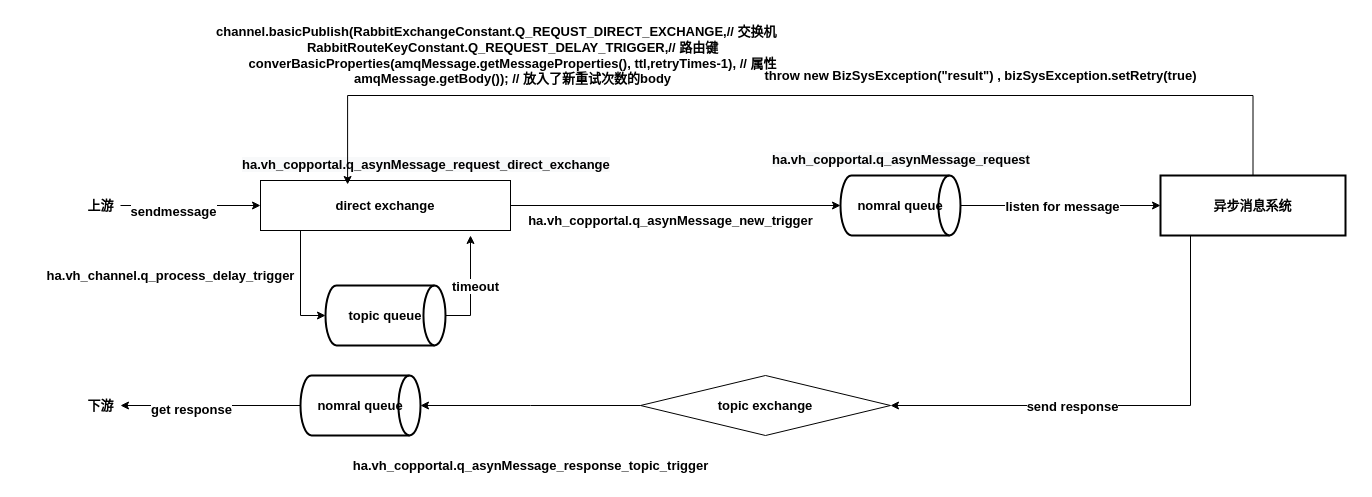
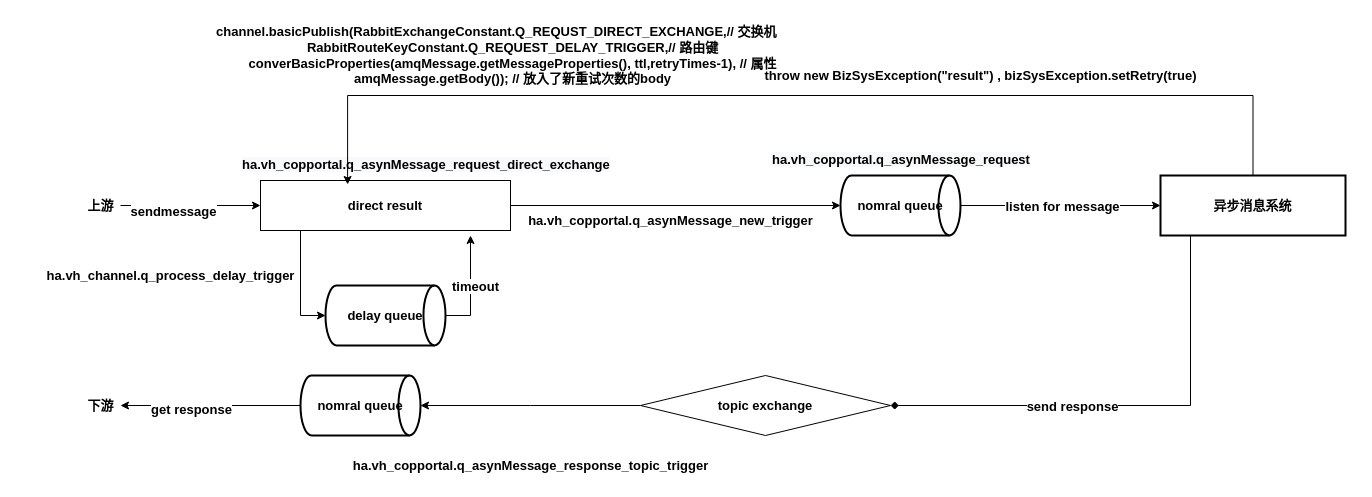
(386, 206) -> (386, 206)
(386, 316) -> (386, 316)
(899, 406) -> (899, 406)
